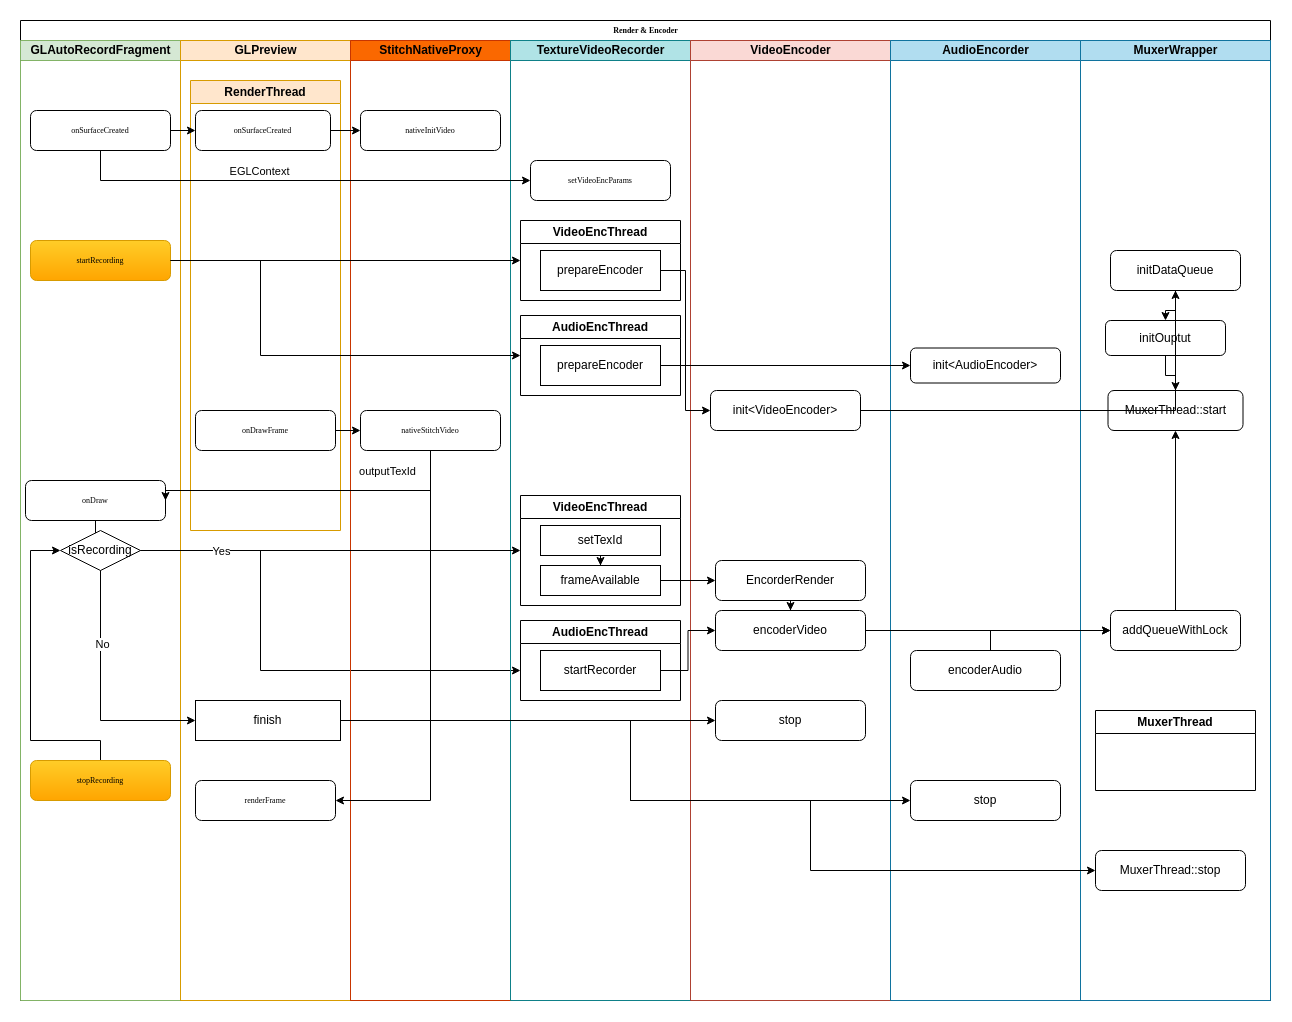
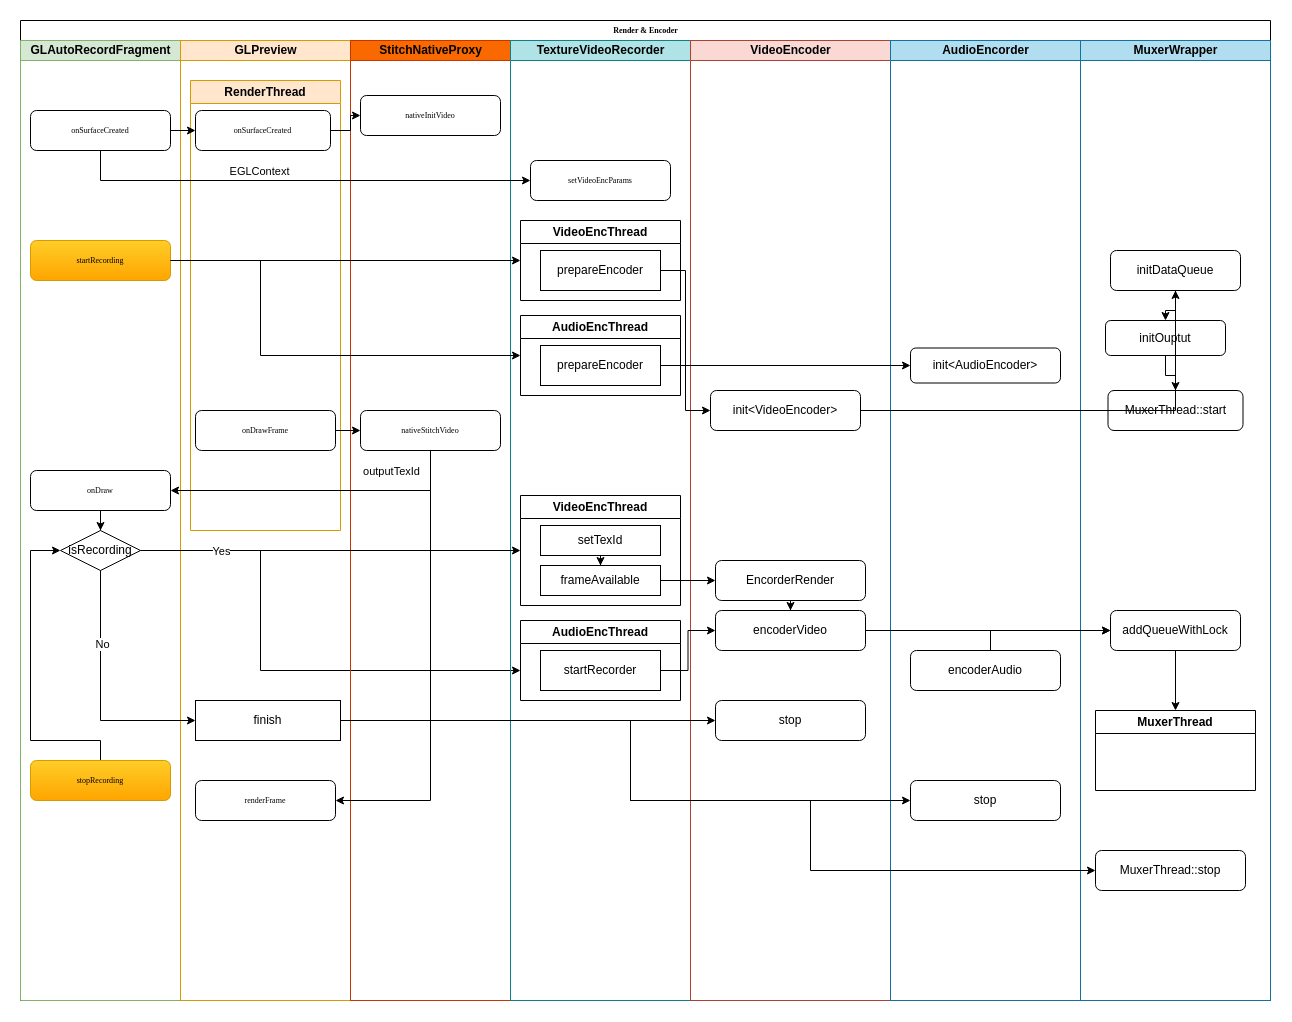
(431, 131) -> (431, 116)
(96, 501) -> (101, 491)
(1176, 524) -> (1176, 677)
